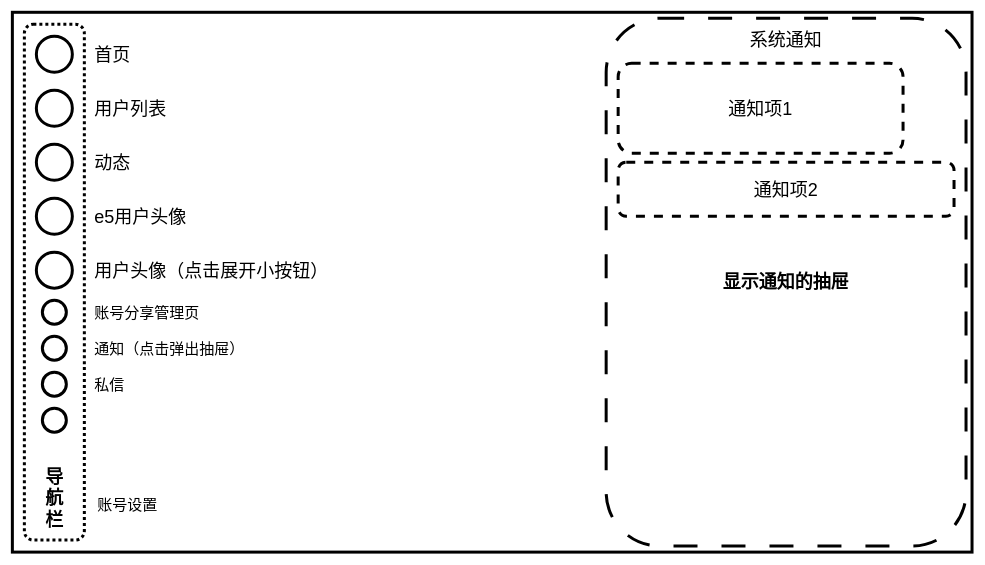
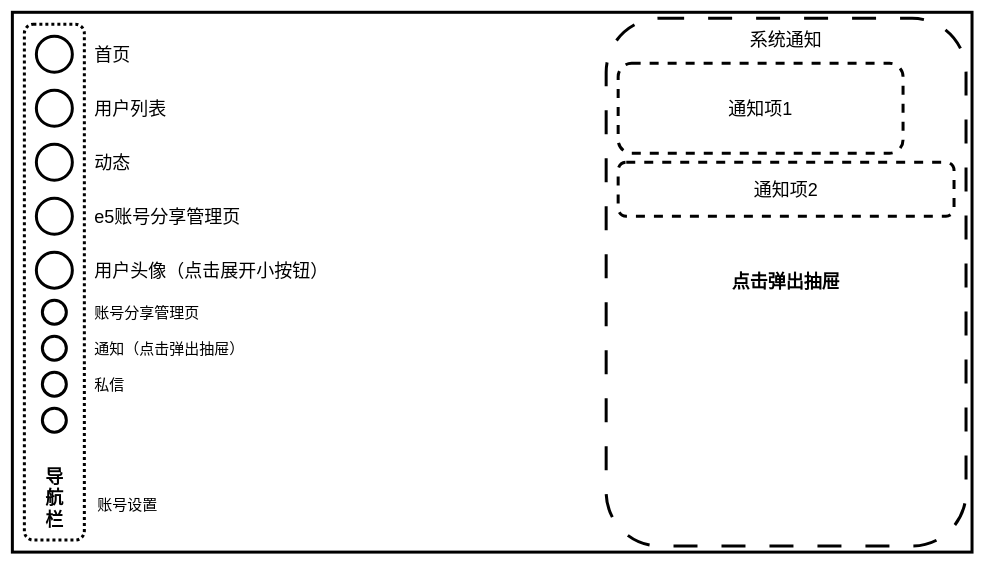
(113, 216) -> (124, 216)
(786, 282) -> (786, 282)
